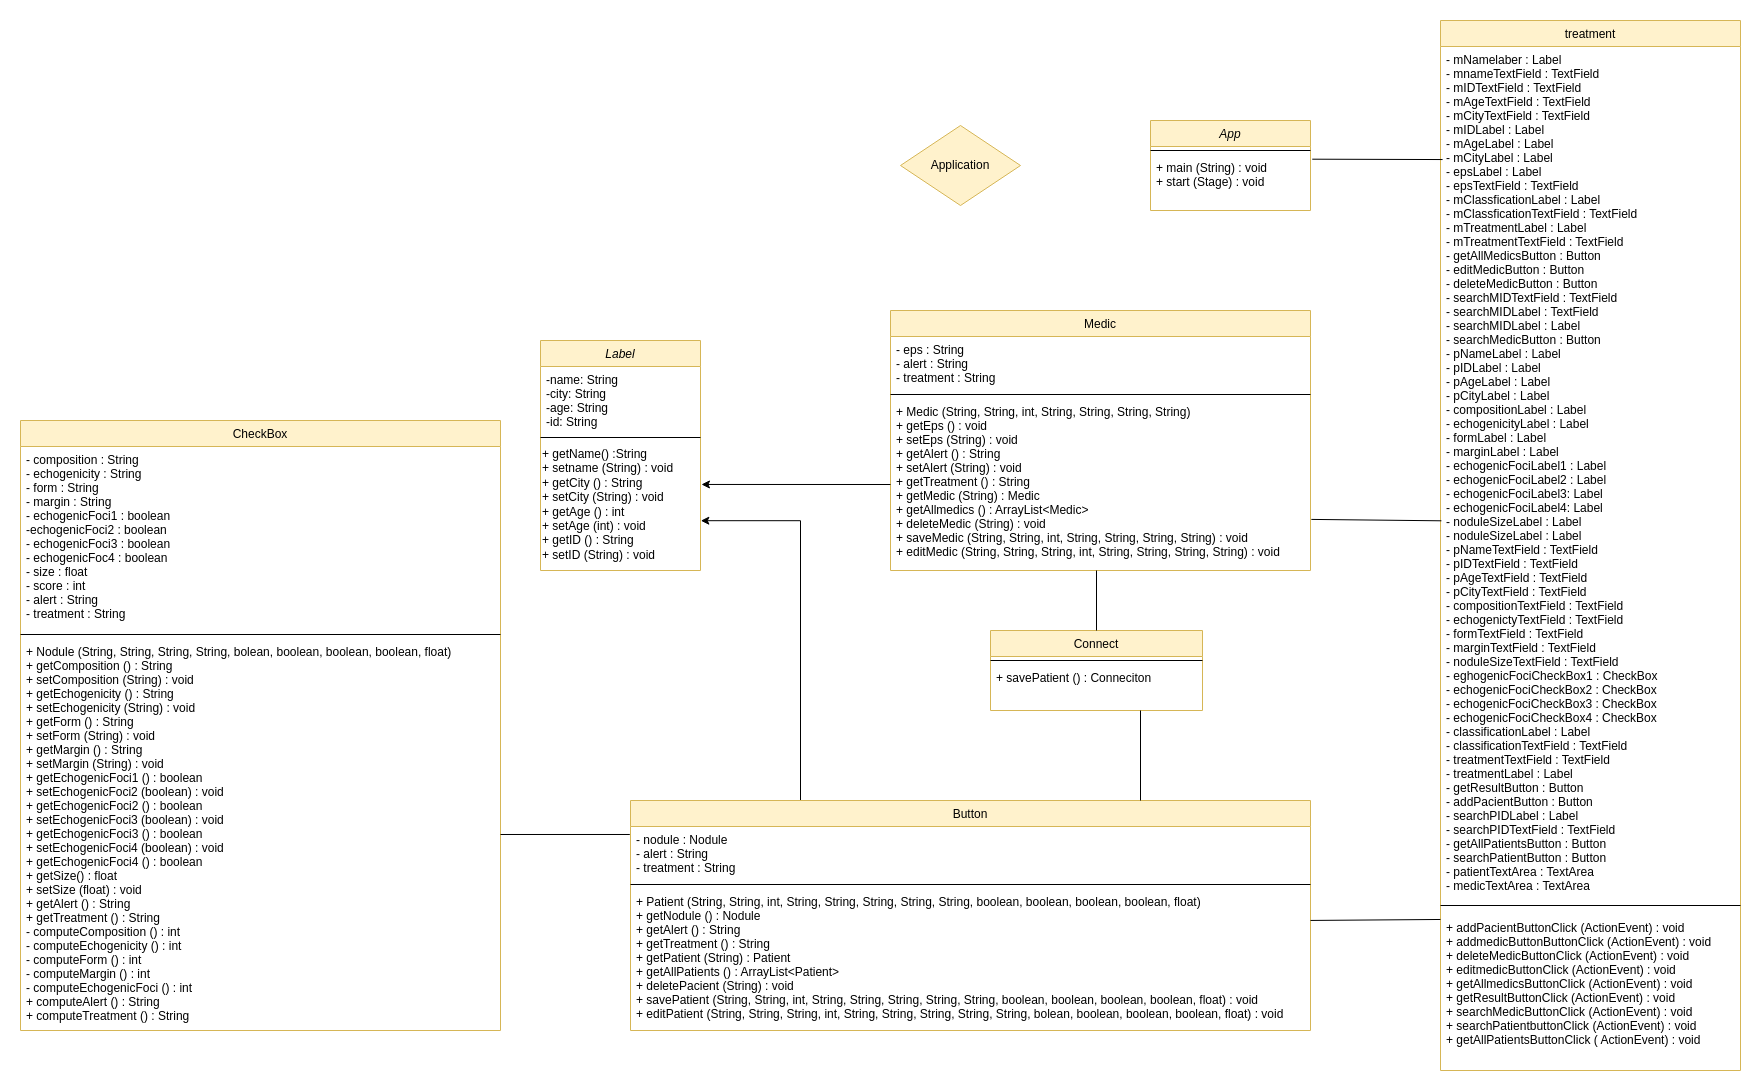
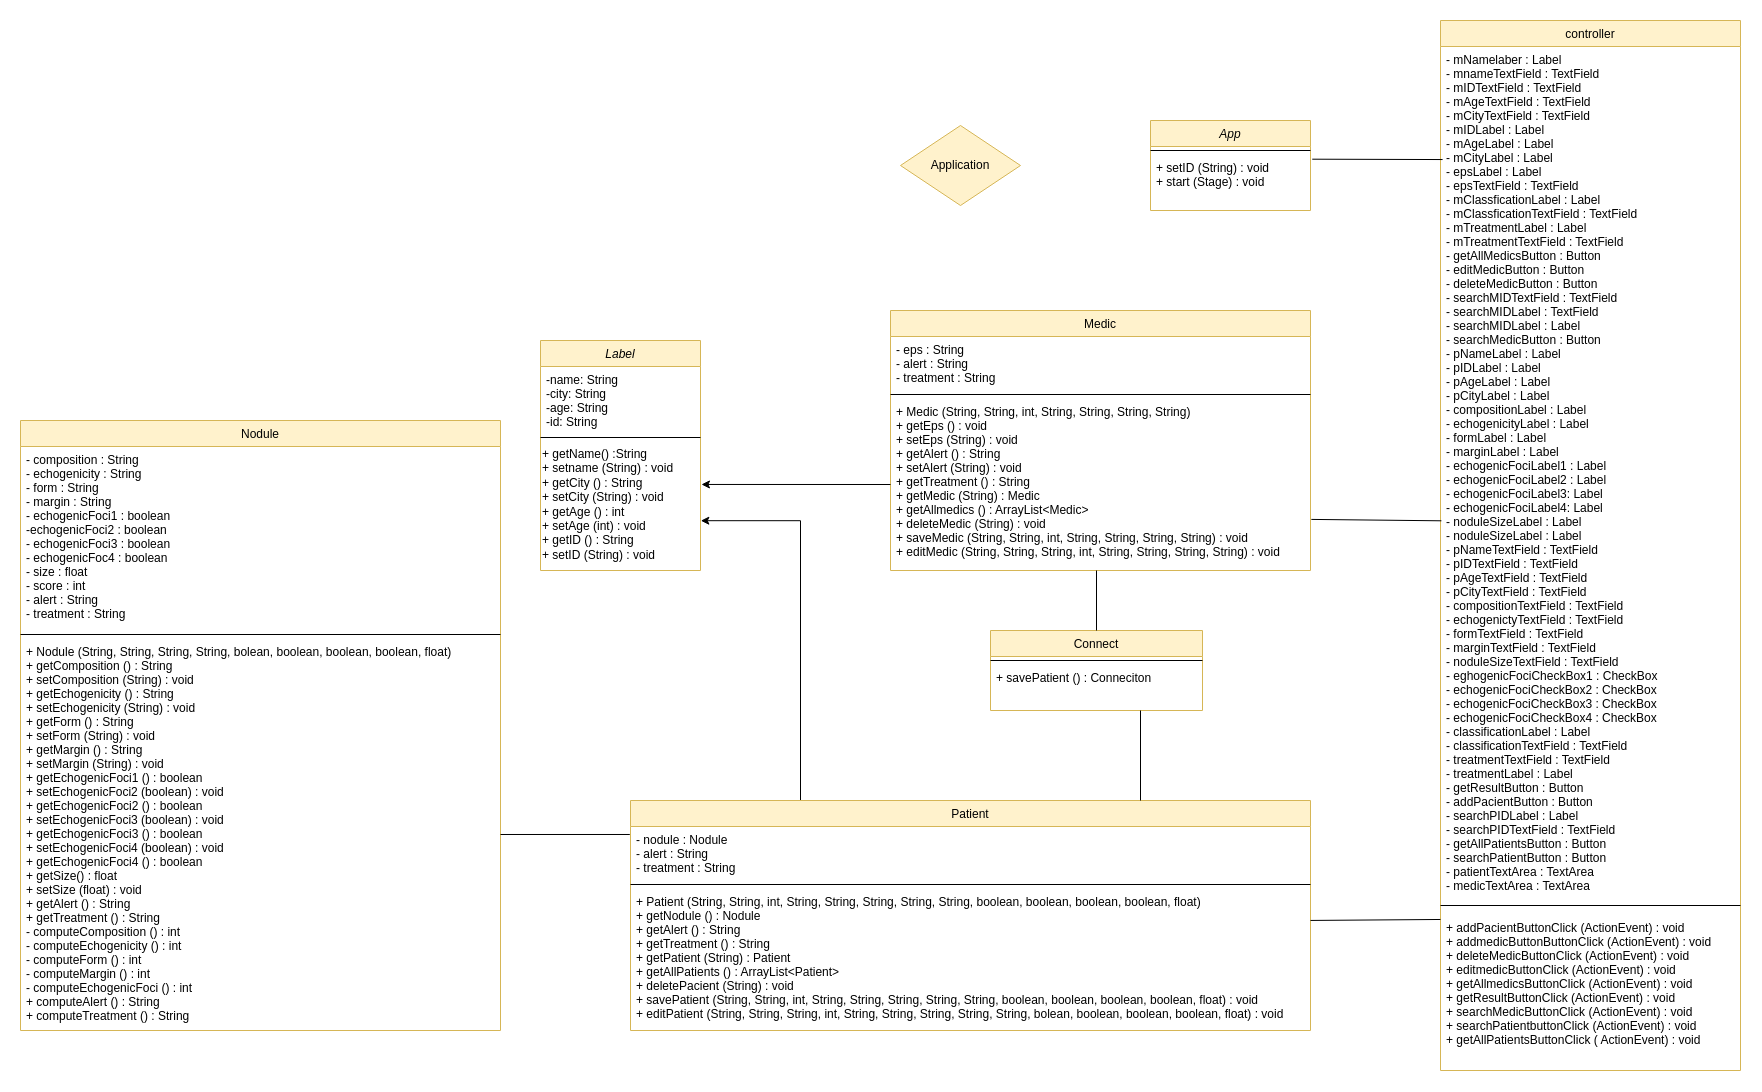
(1590, 34) -> (1590, 34)
(1217, 168) -> (1222, 168)
(260, 434) -> (260, 434)
(970, 814) -> (970, 814)
